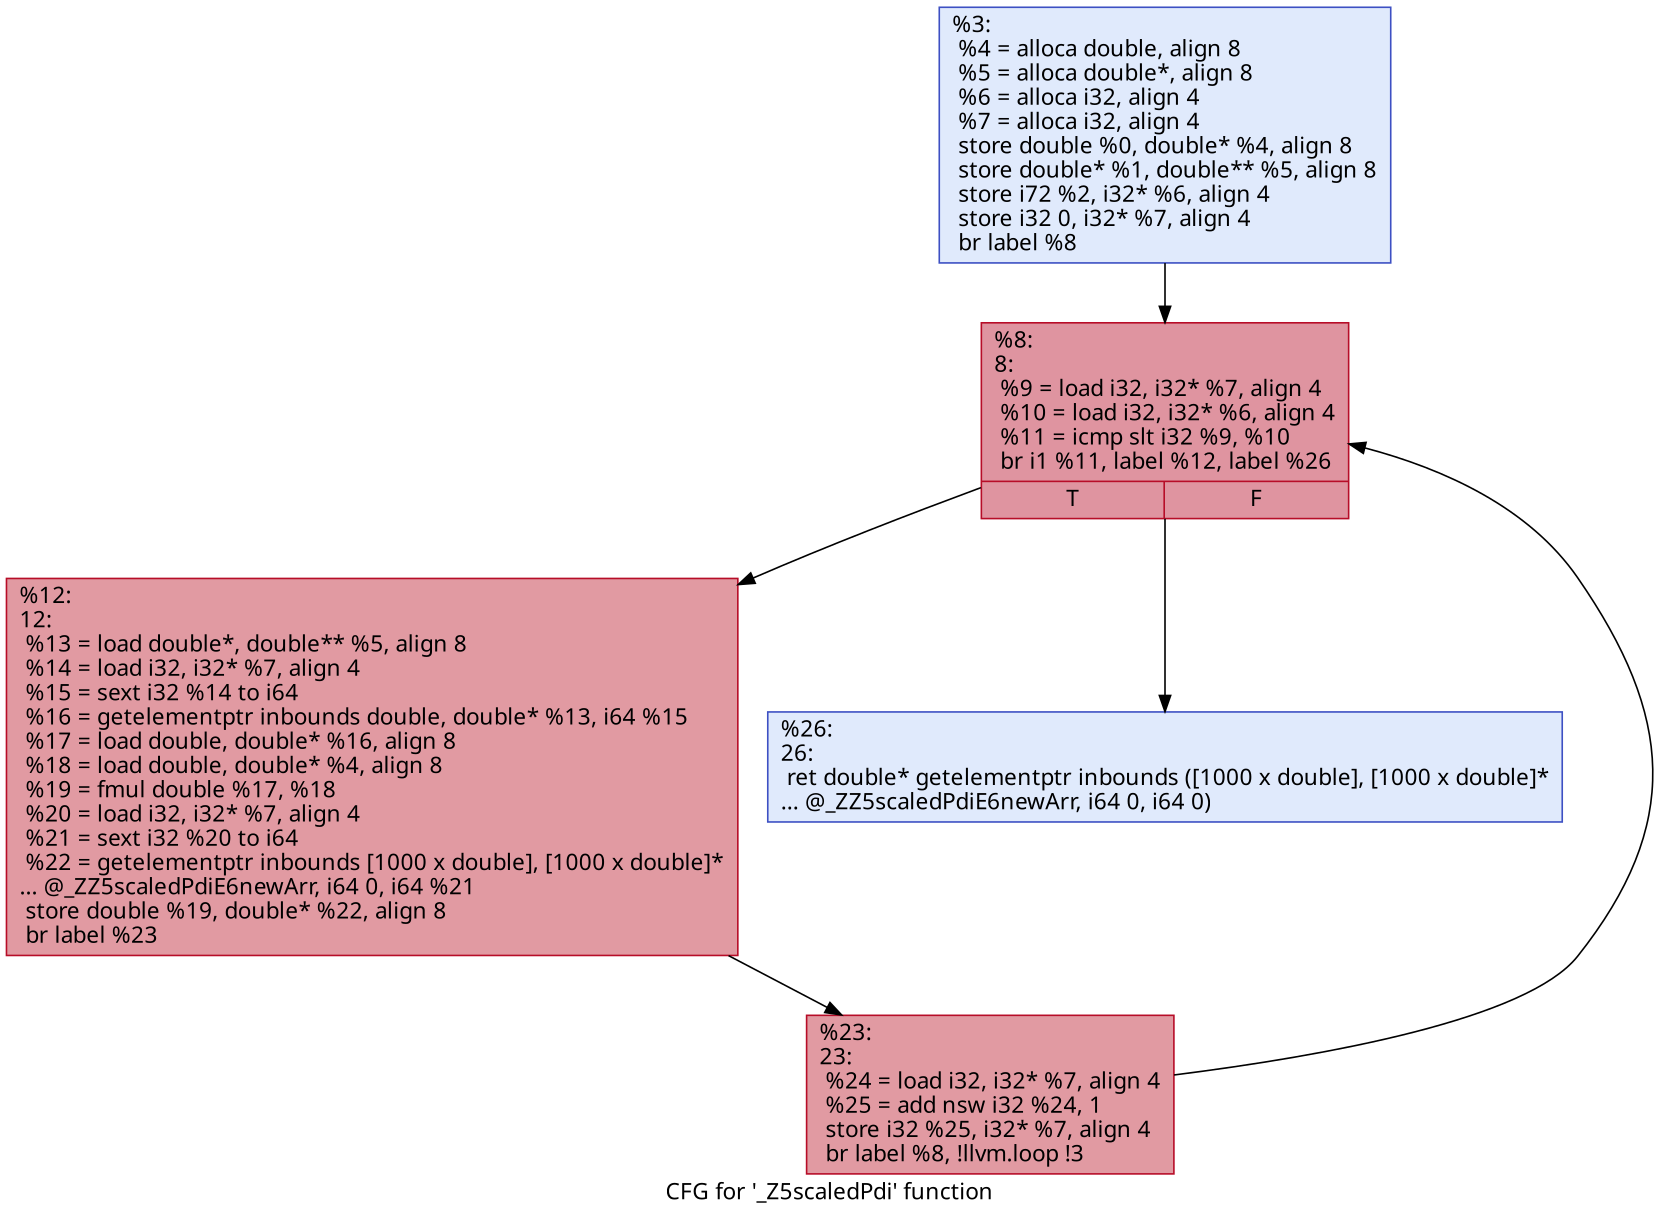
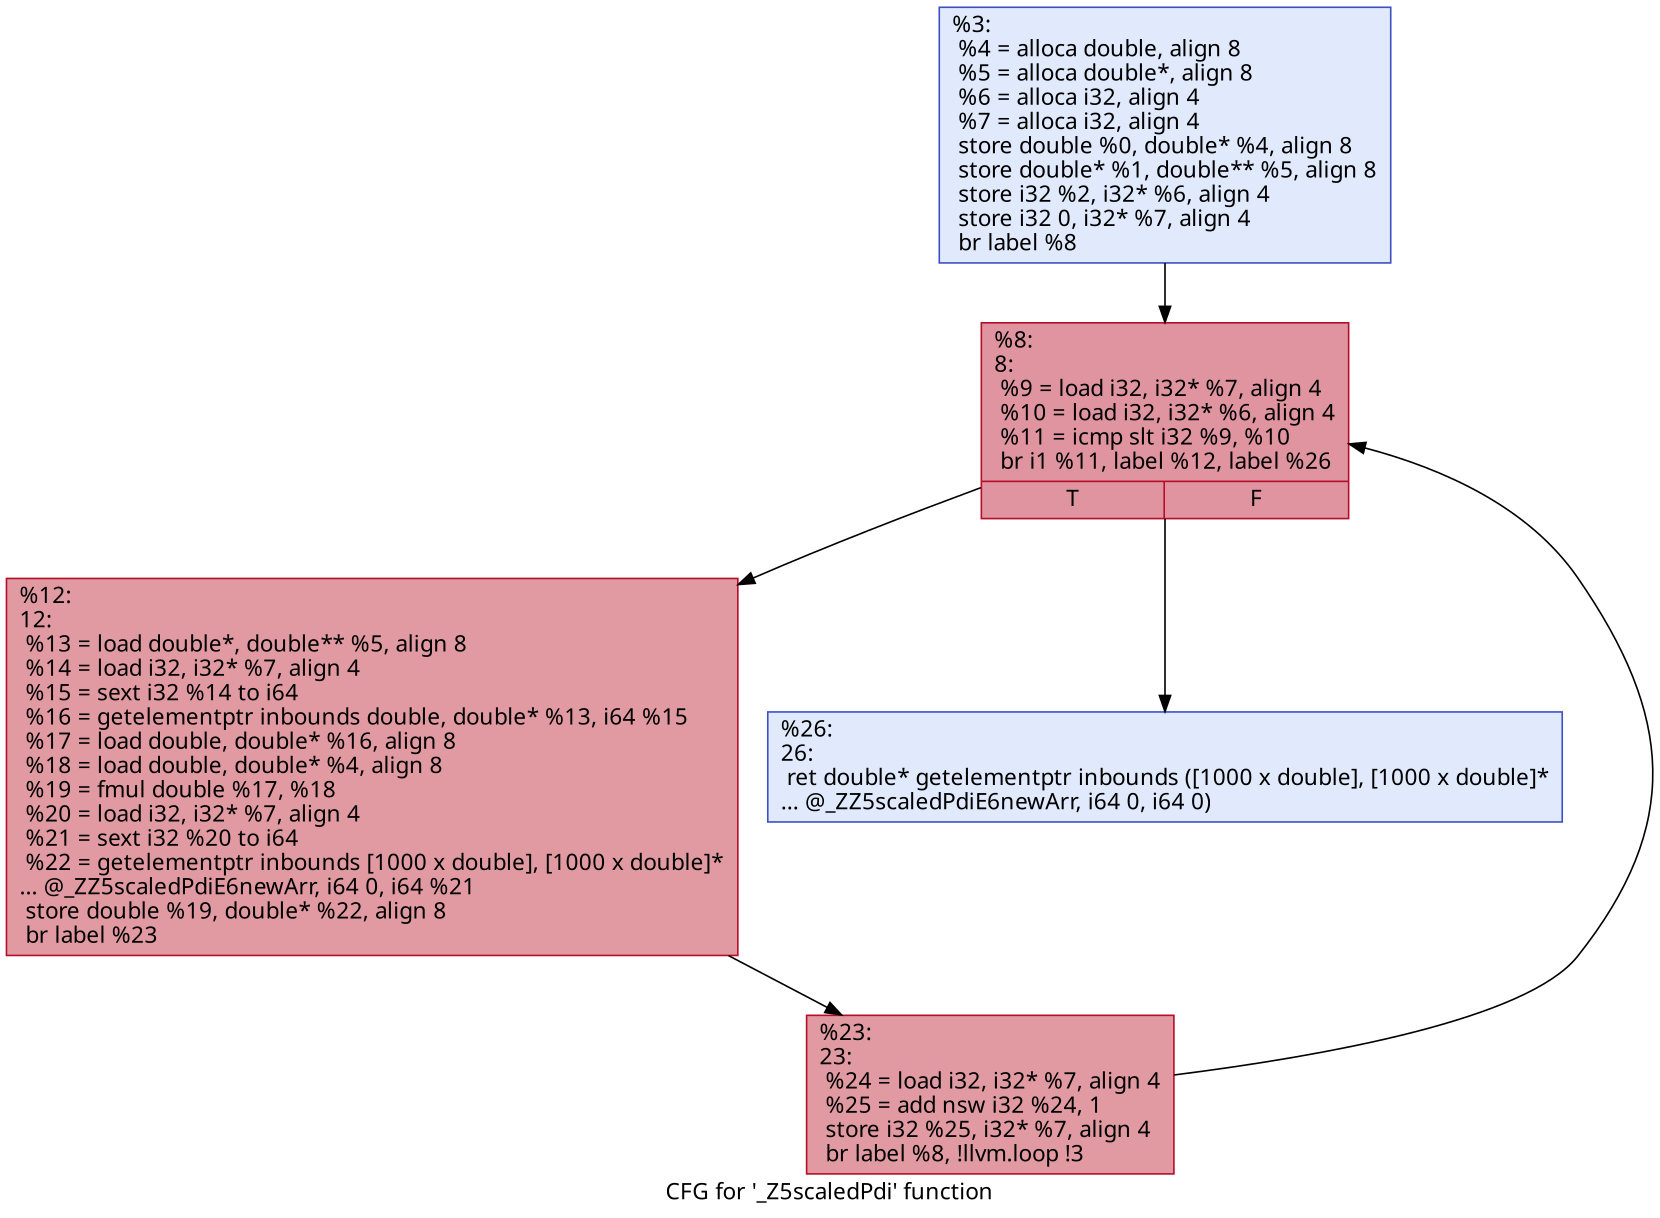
(1112, 195) -> (1112, 195)
